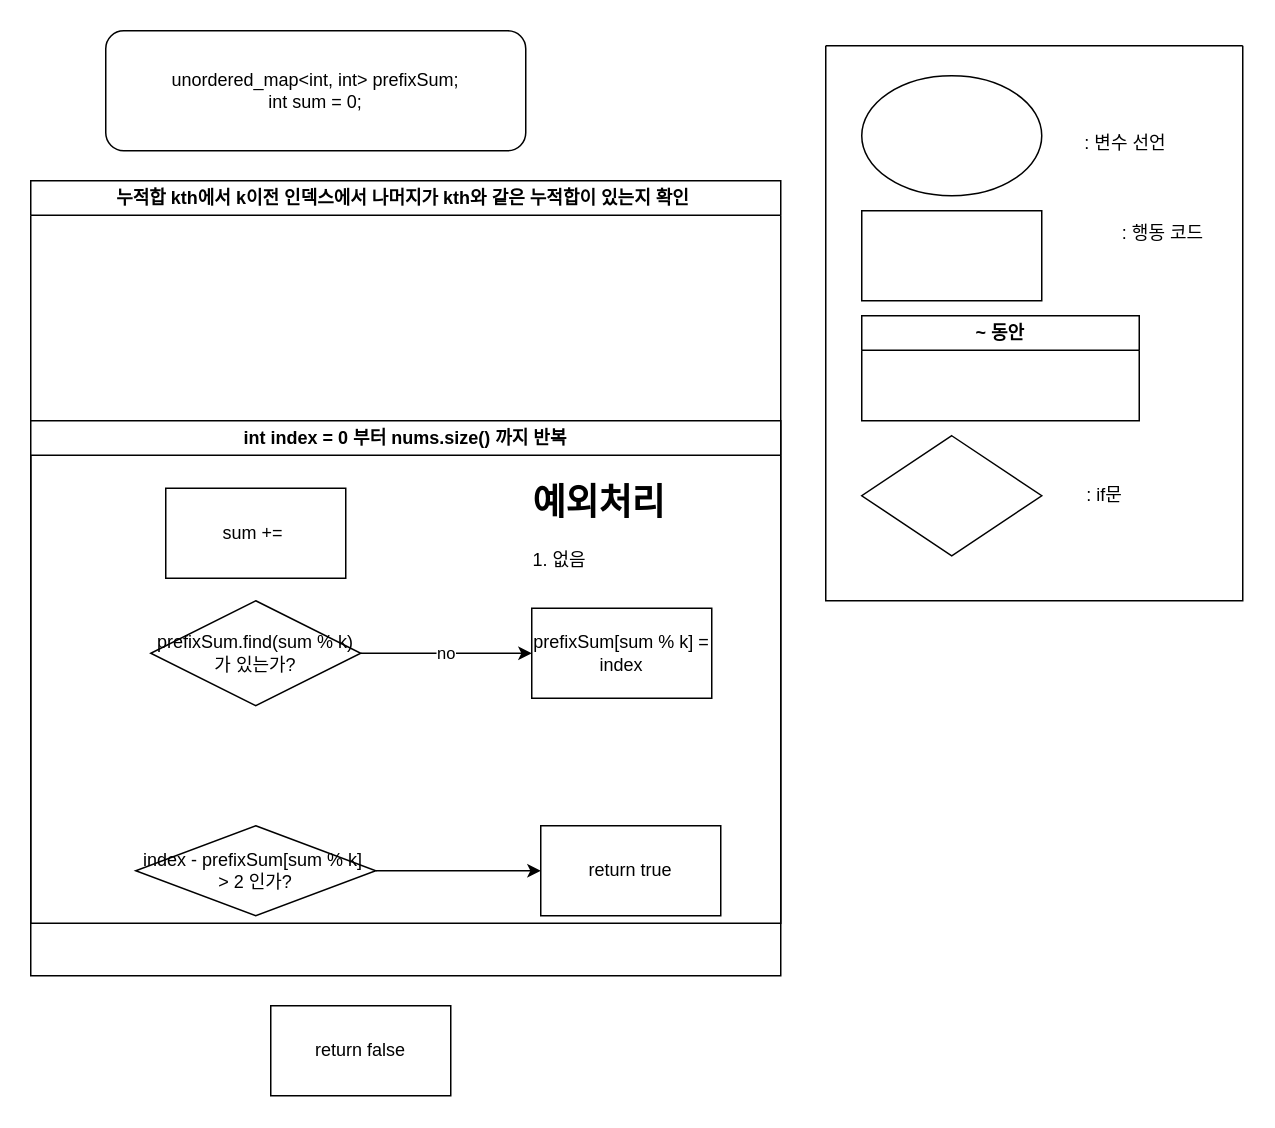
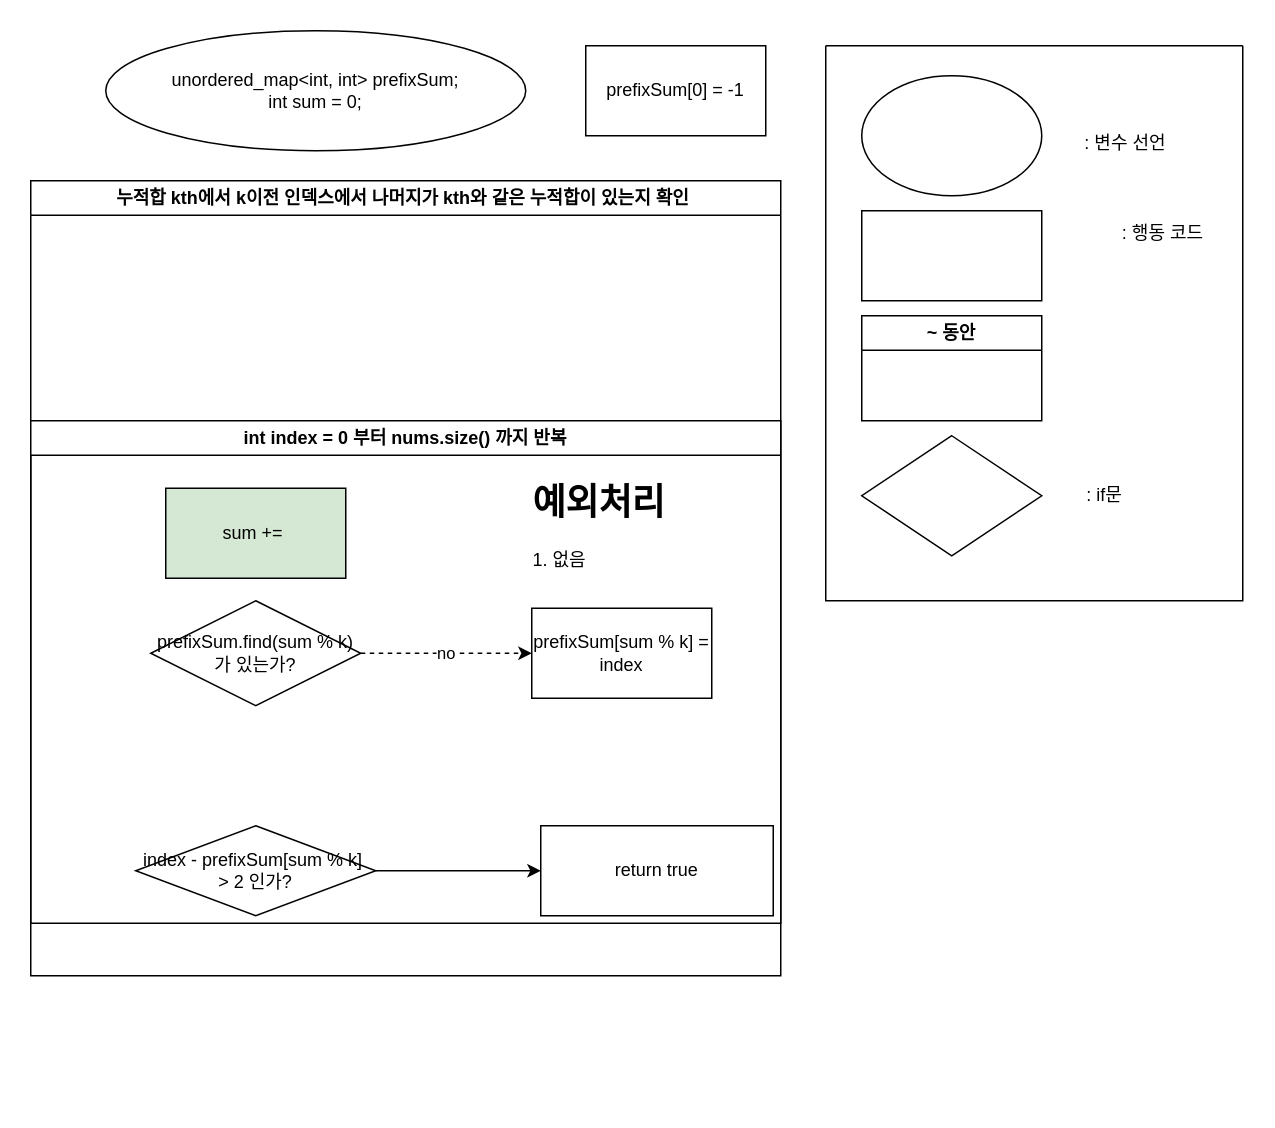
(316, 91) -> (316, 91)
none -> (676, 91)
(1001, 368) -> (952, 368)
(256, 533) -> (256, 533)
(398, 653) -> (398, 653)
(631, 871) -> (657, 871)
(361, 1051) -> none
